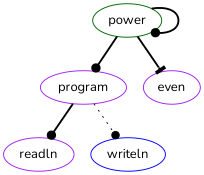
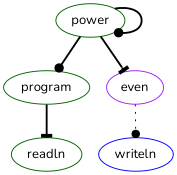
(83, 87) -> (47, 87)
(63, 118) -> (47, 119)
(104, 118) -> (135, 117)
(39, 154) -> (47, 154)
